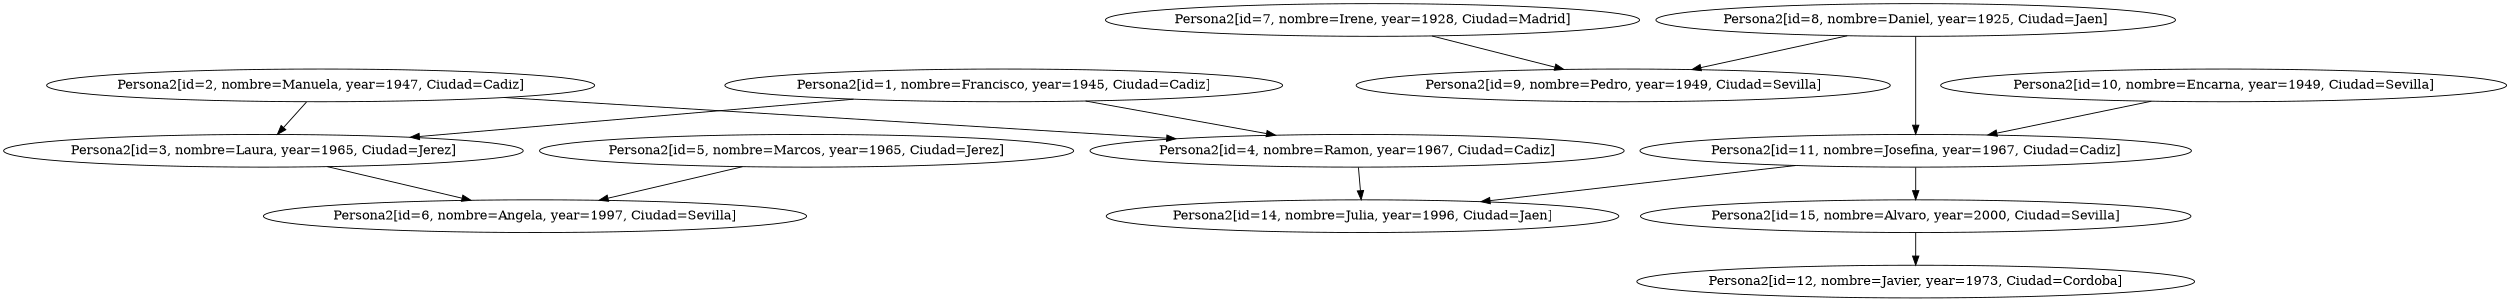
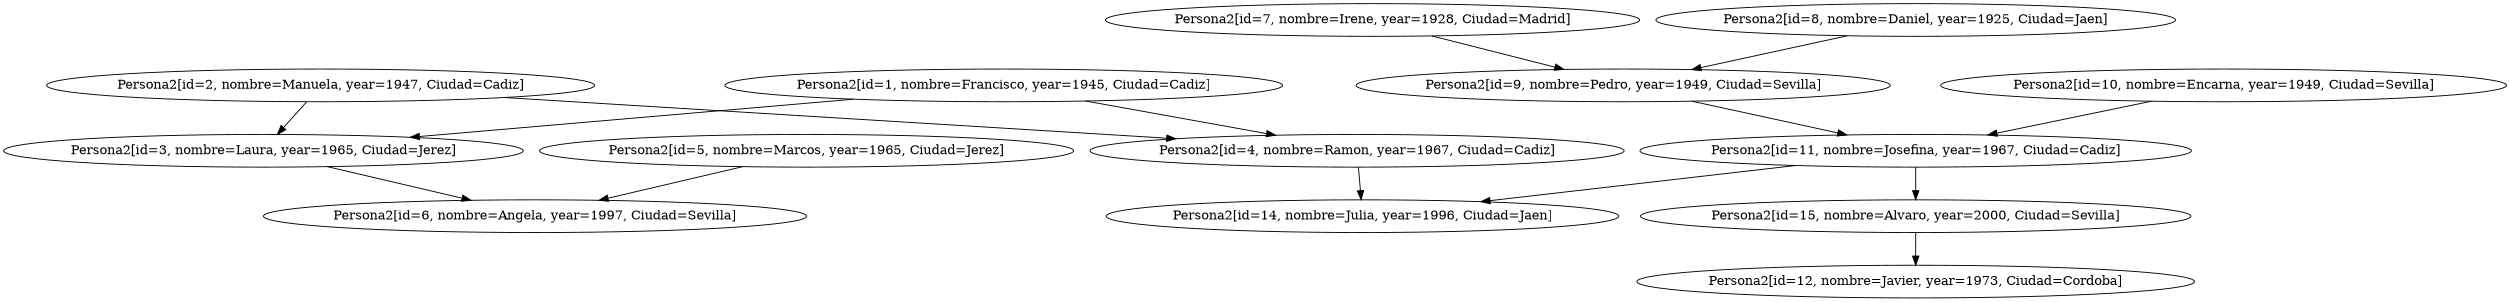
(1916, 81) -> (1765, 117)
